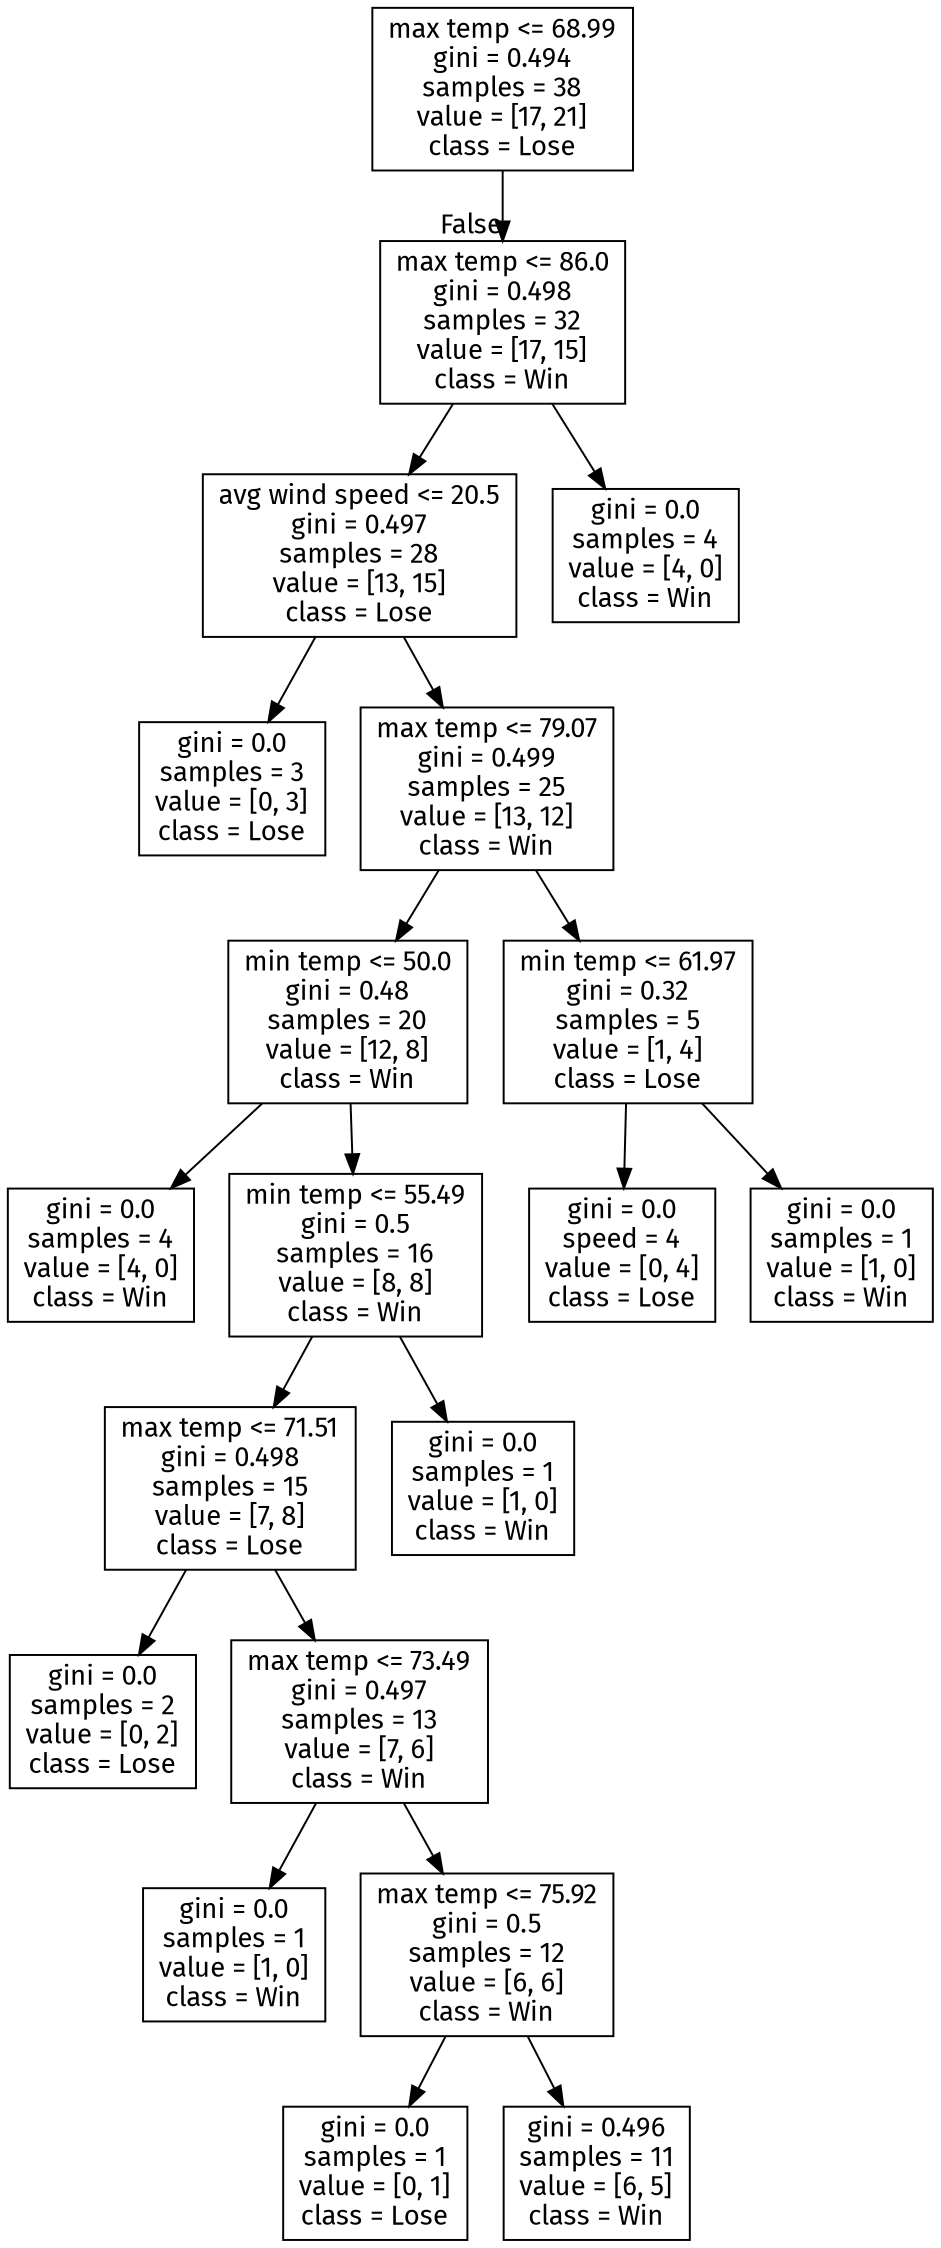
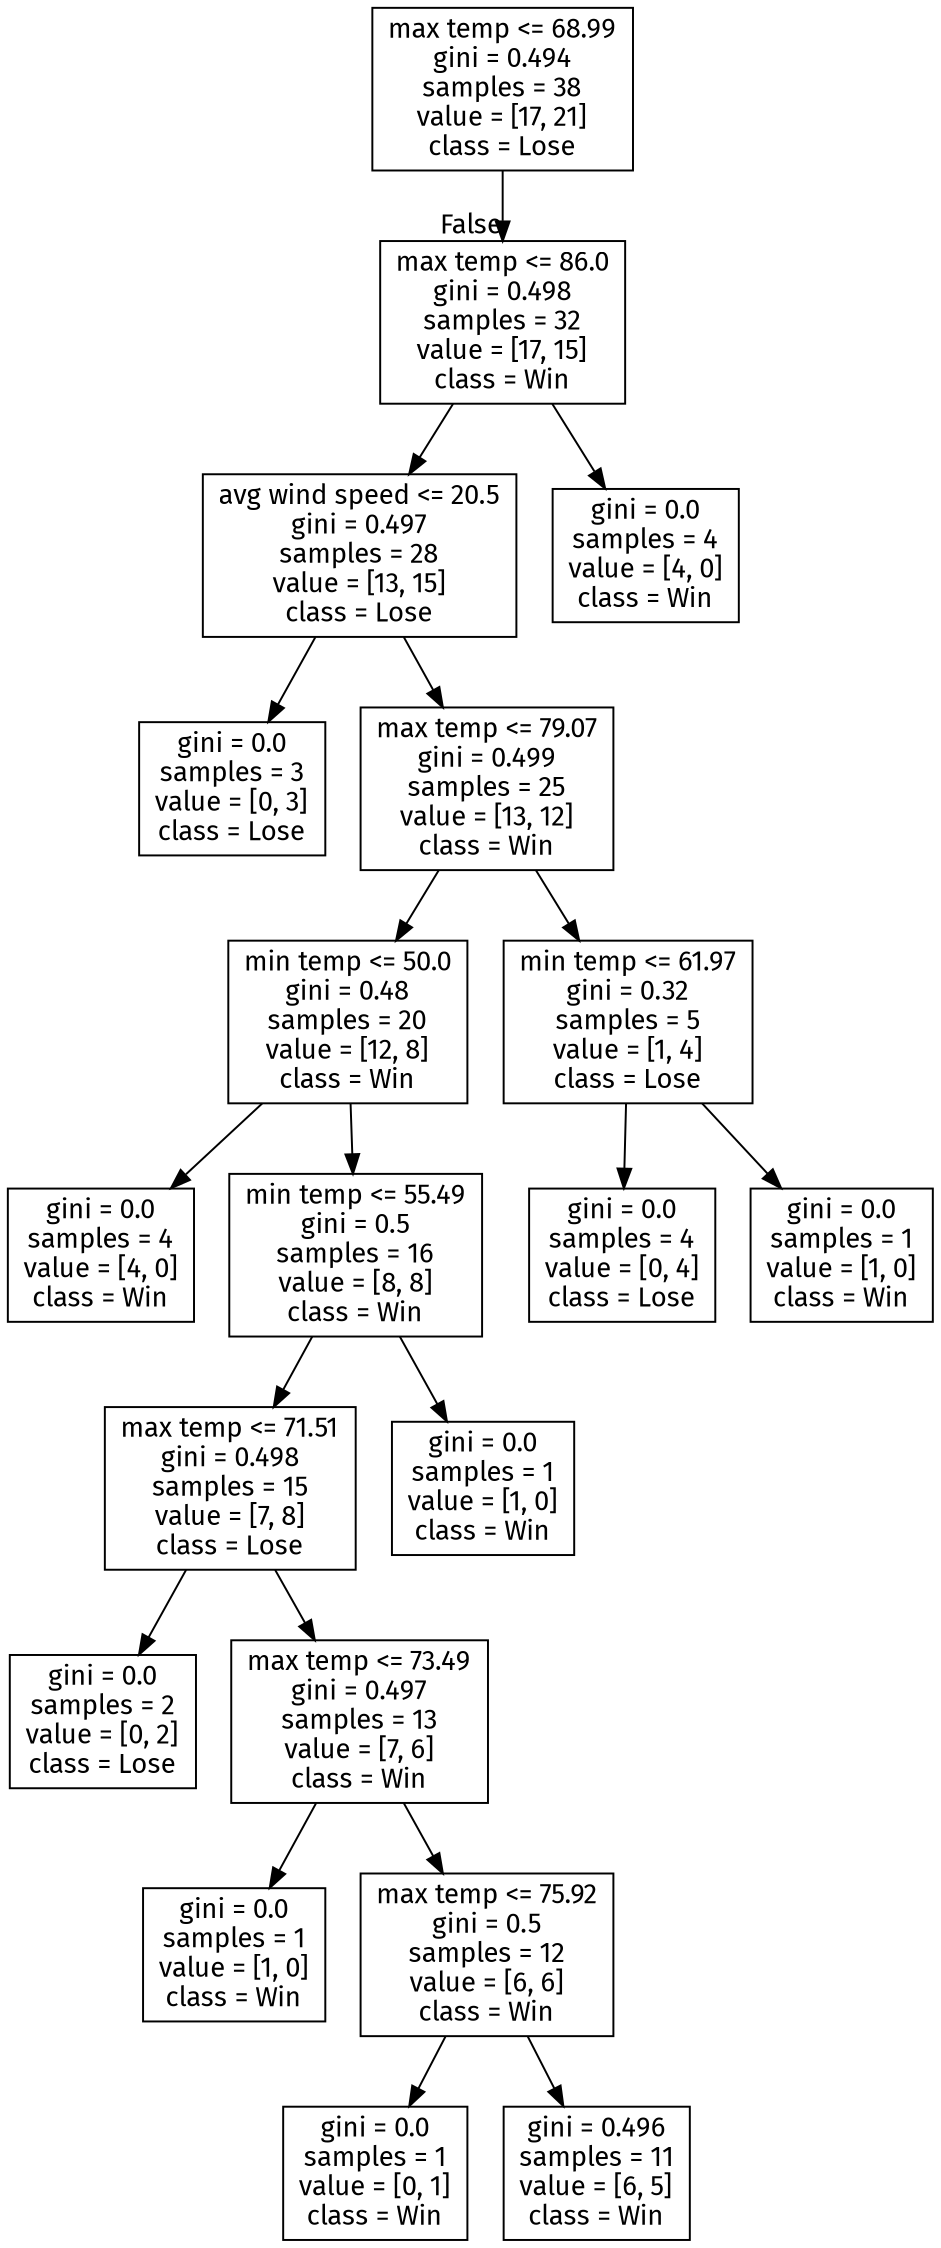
(622, 1255) -> (622, 1255)
(375, 2173) -> (375, 2173)
